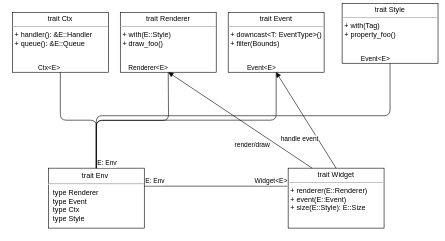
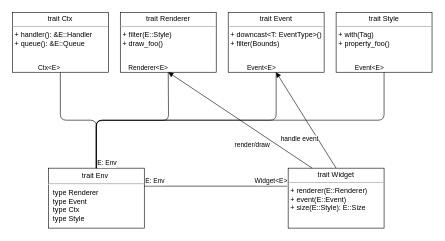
(148, 25) -> (151, 25)
(390, 33) -> (384, 42)
